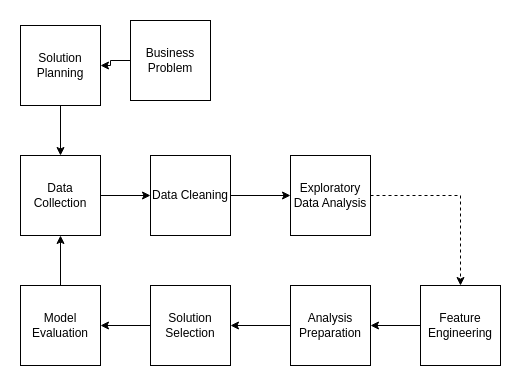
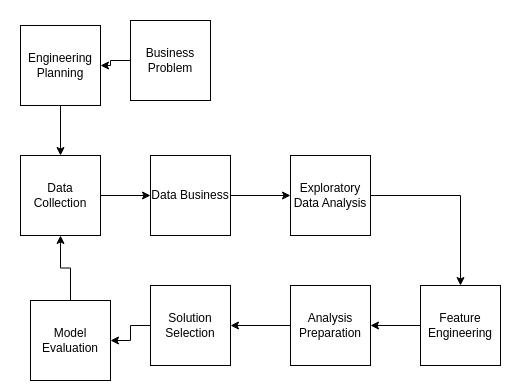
(61, 66) -> (61, 66)
(191, 196) -> (191, 196)
(458, 196) -> (458, 196)
(61, 326) -> (71, 341)
